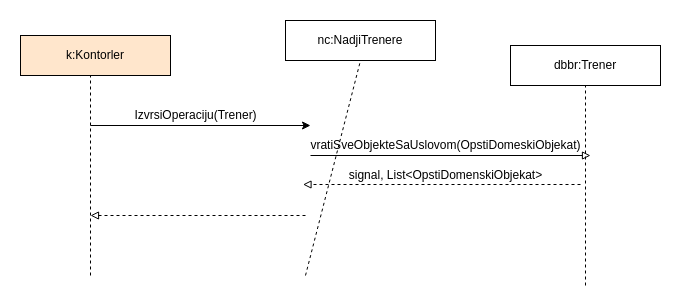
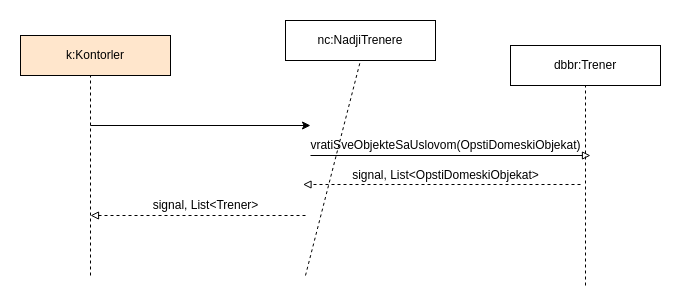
(196, 116) -> none
(446, 176) -> (446, 176)
none -> (206, 206)
